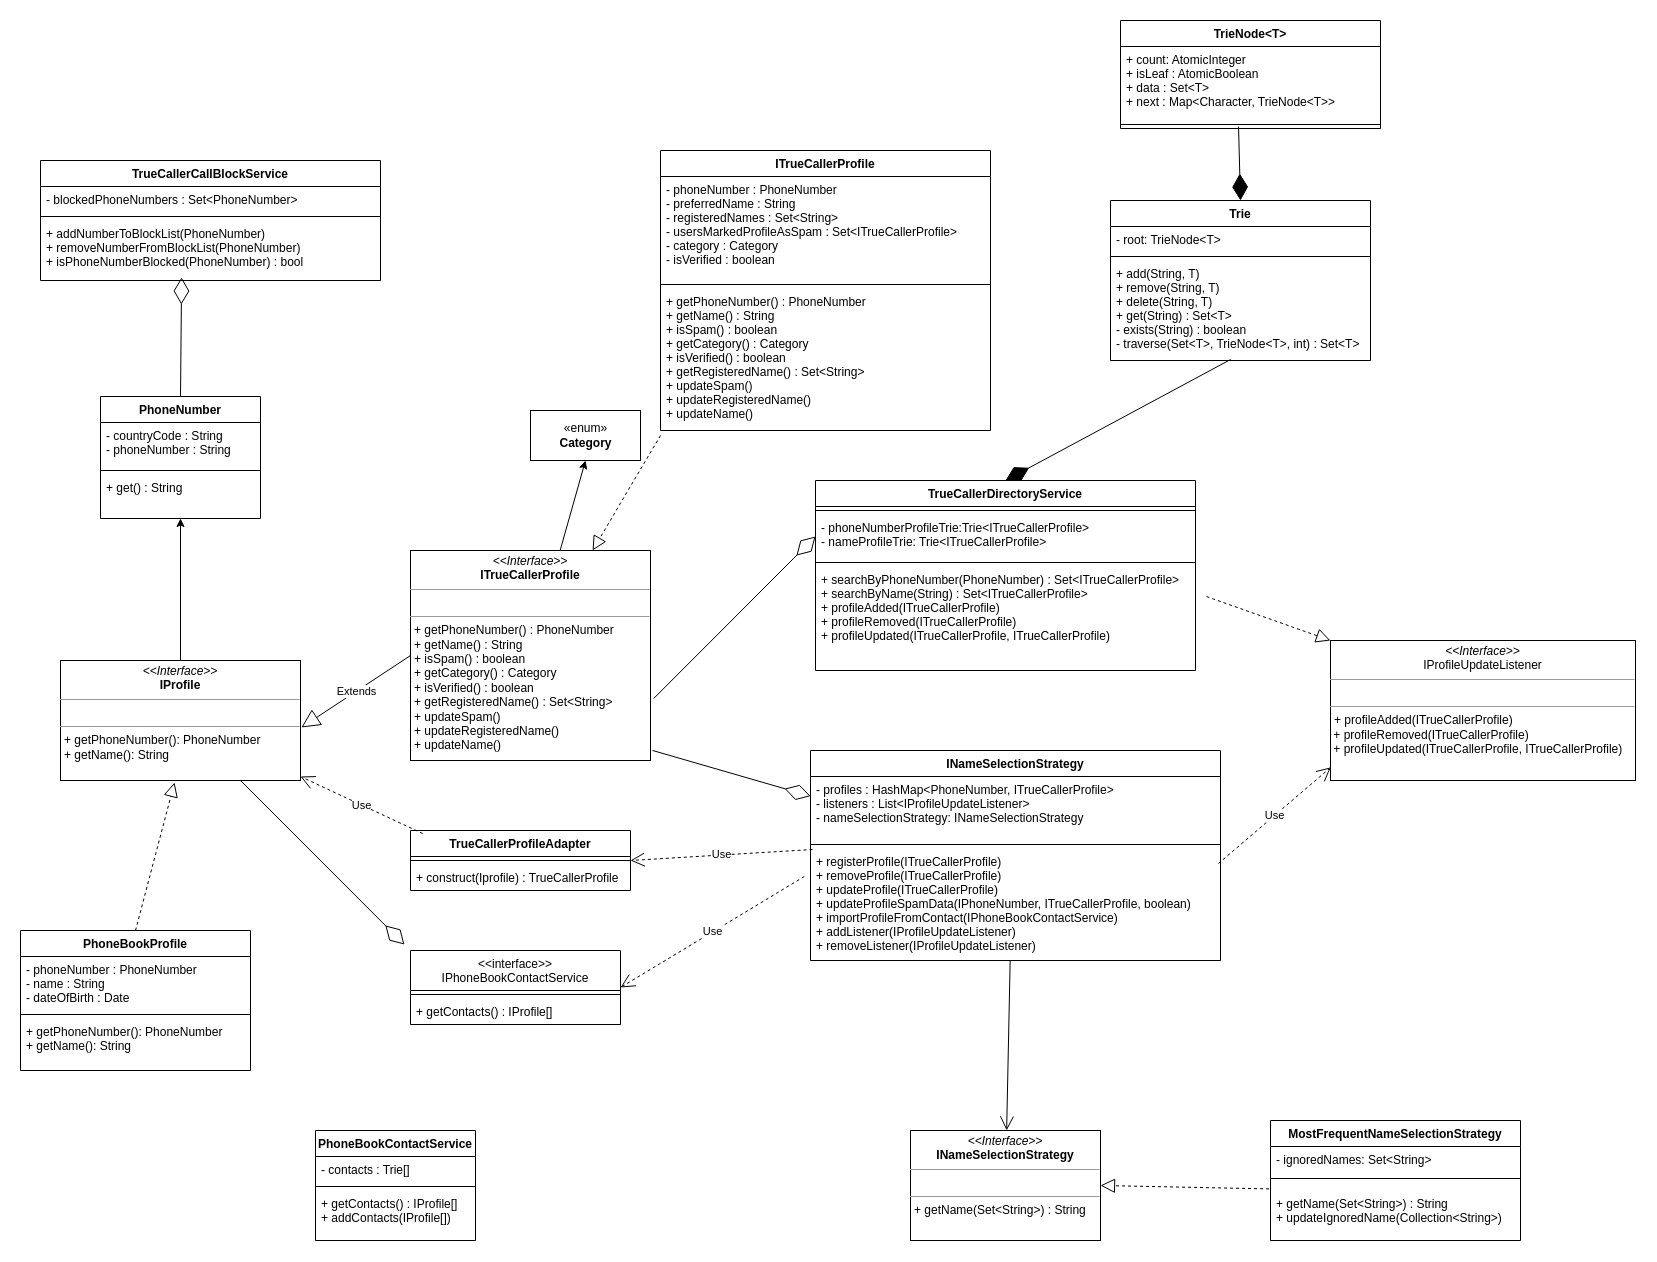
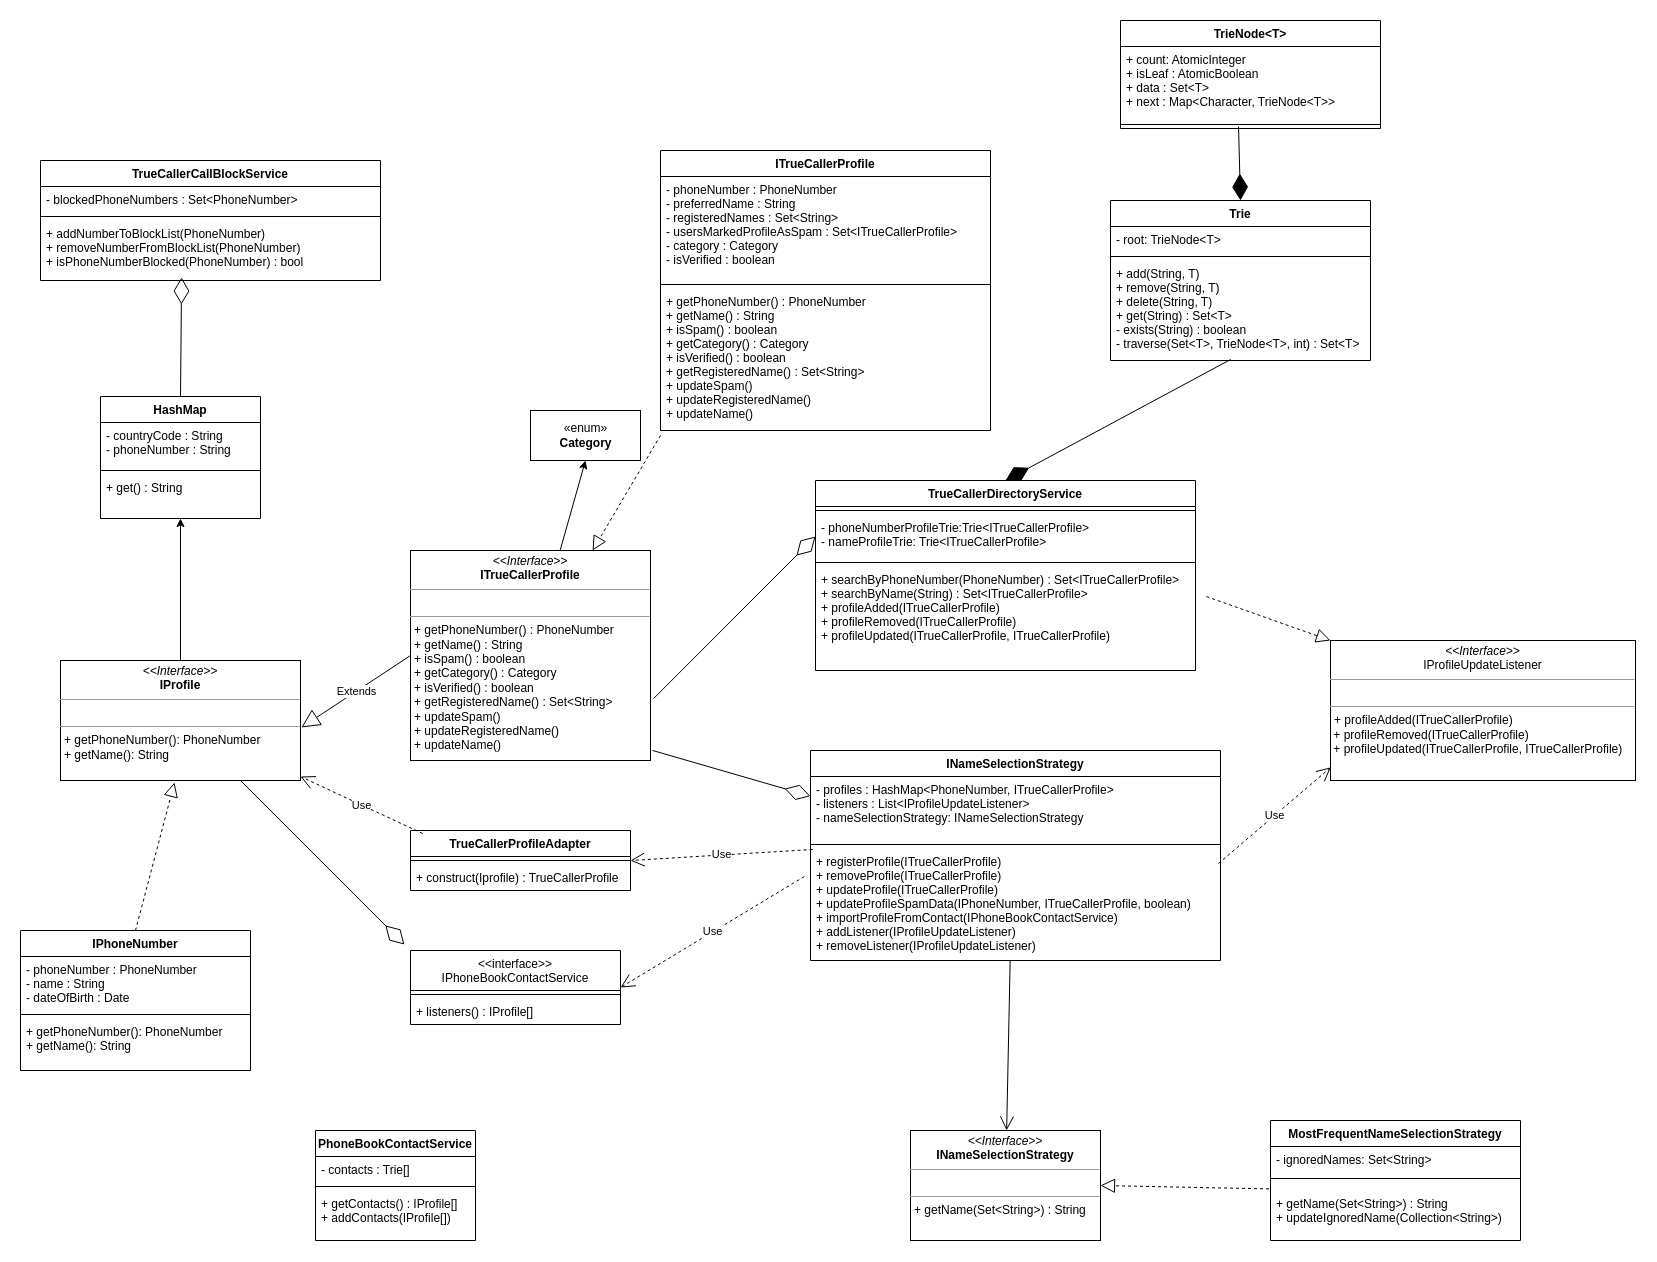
(180, 410) -> (180, 410)
(135, 944) -> (135, 944)
(501, 1012) -> (491, 1012)
